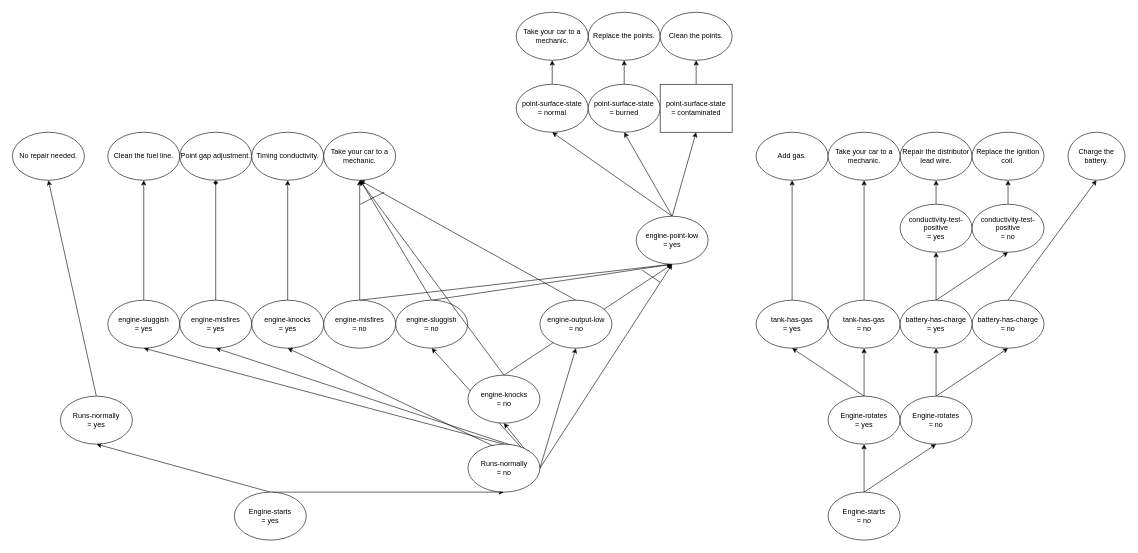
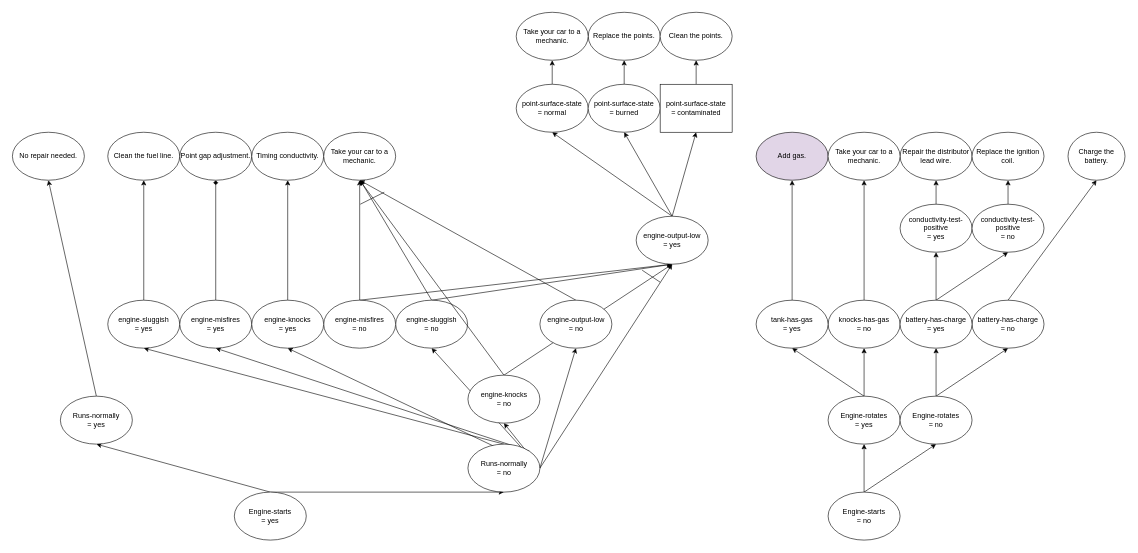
(792, 156) -> (792, 156)
(672, 240) -> (672, 240)
(864, 324) -> (864, 324)
